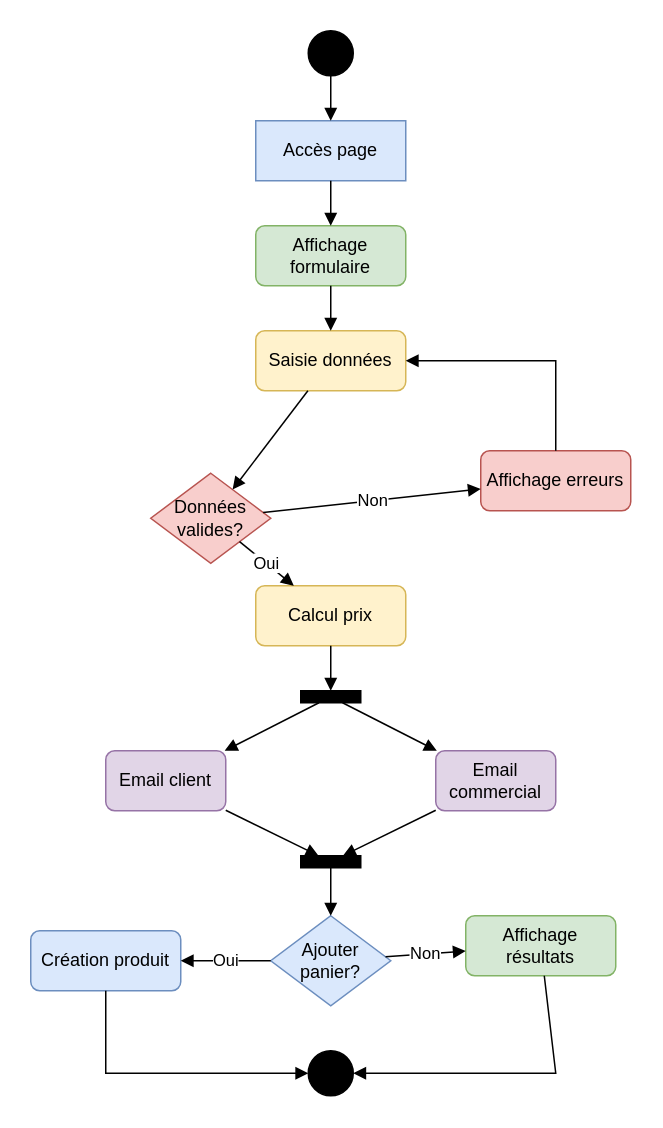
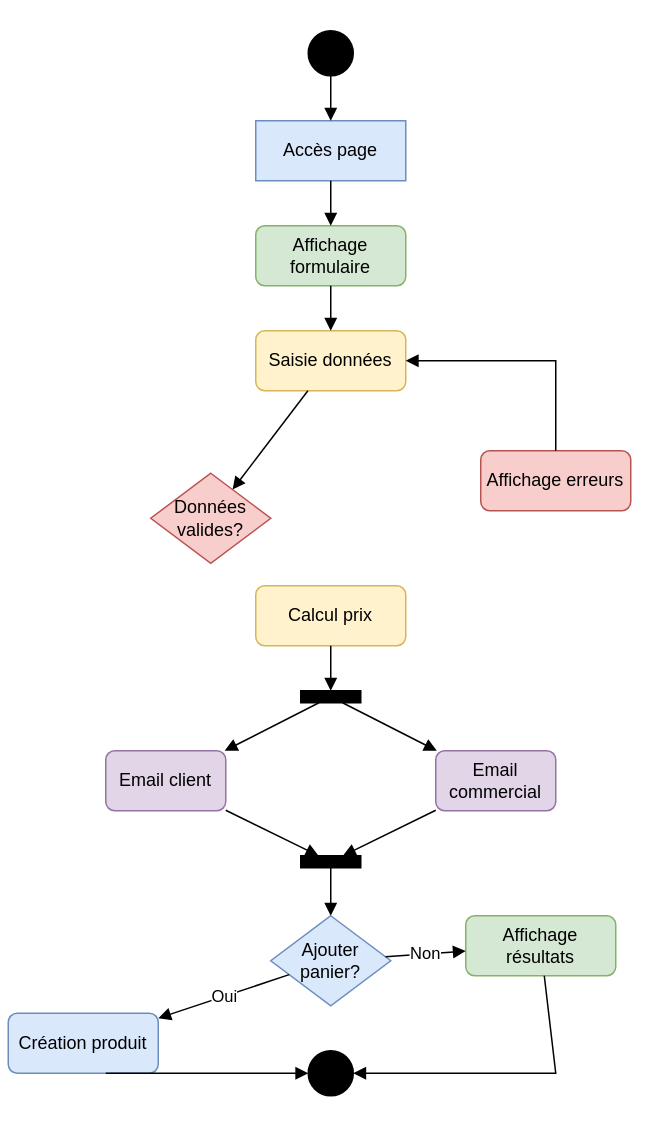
(366, 501) -> none
(262, 560) -> none
(106, 961) -> (83, 1043)
